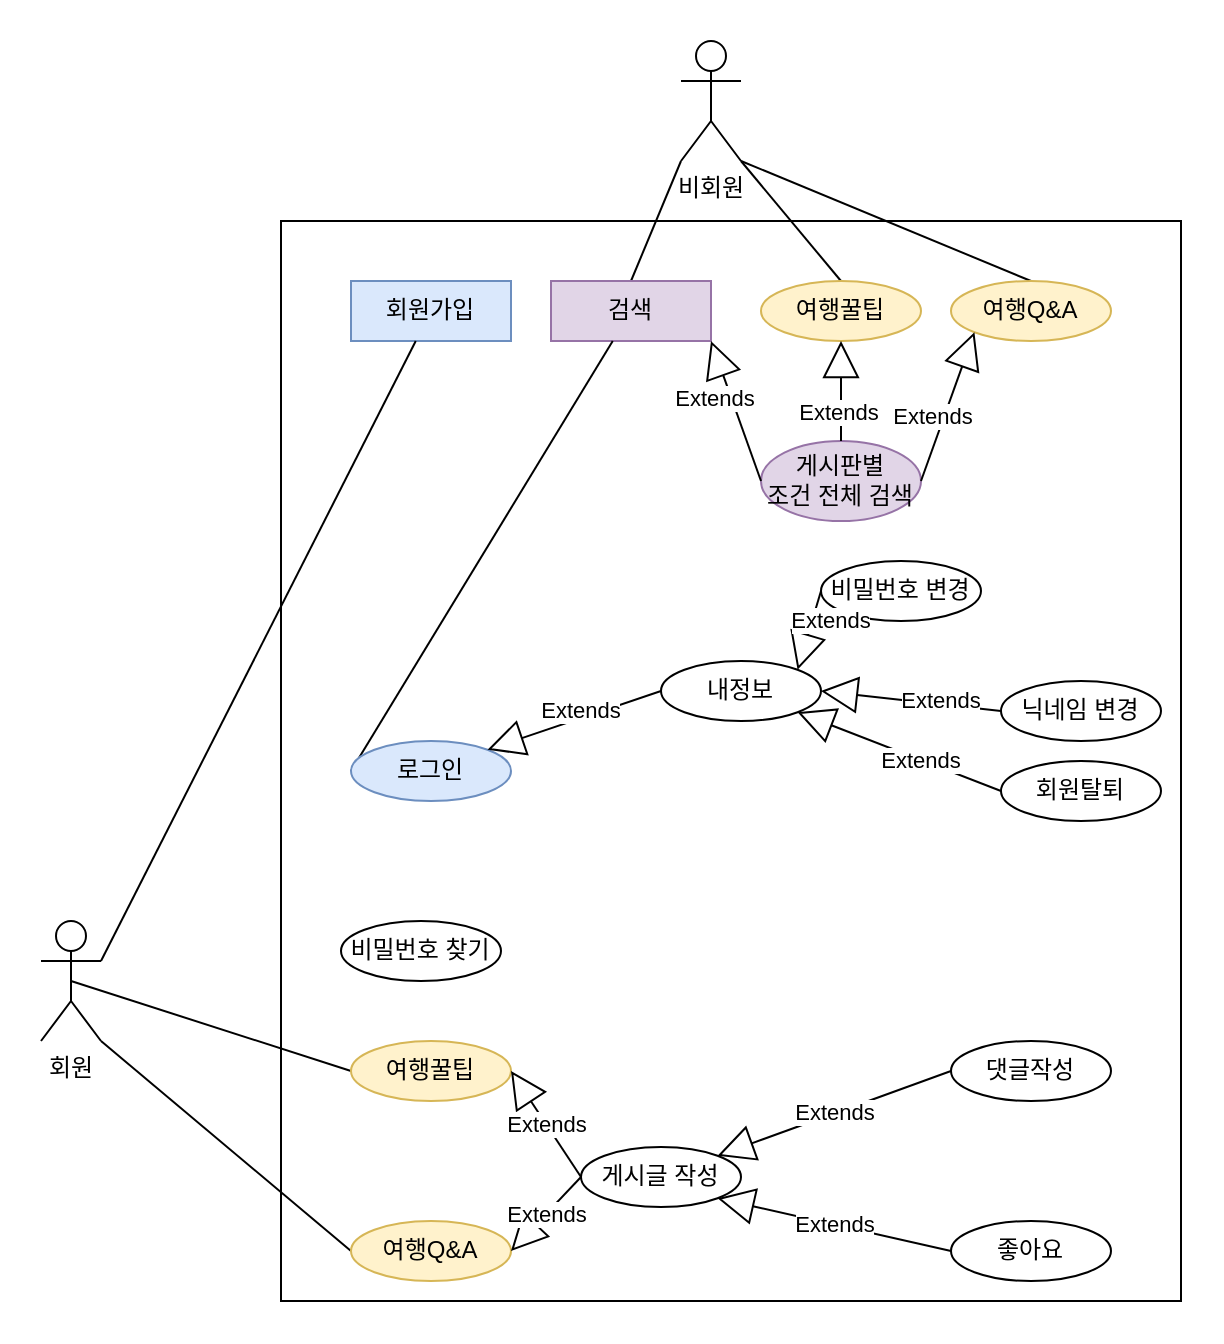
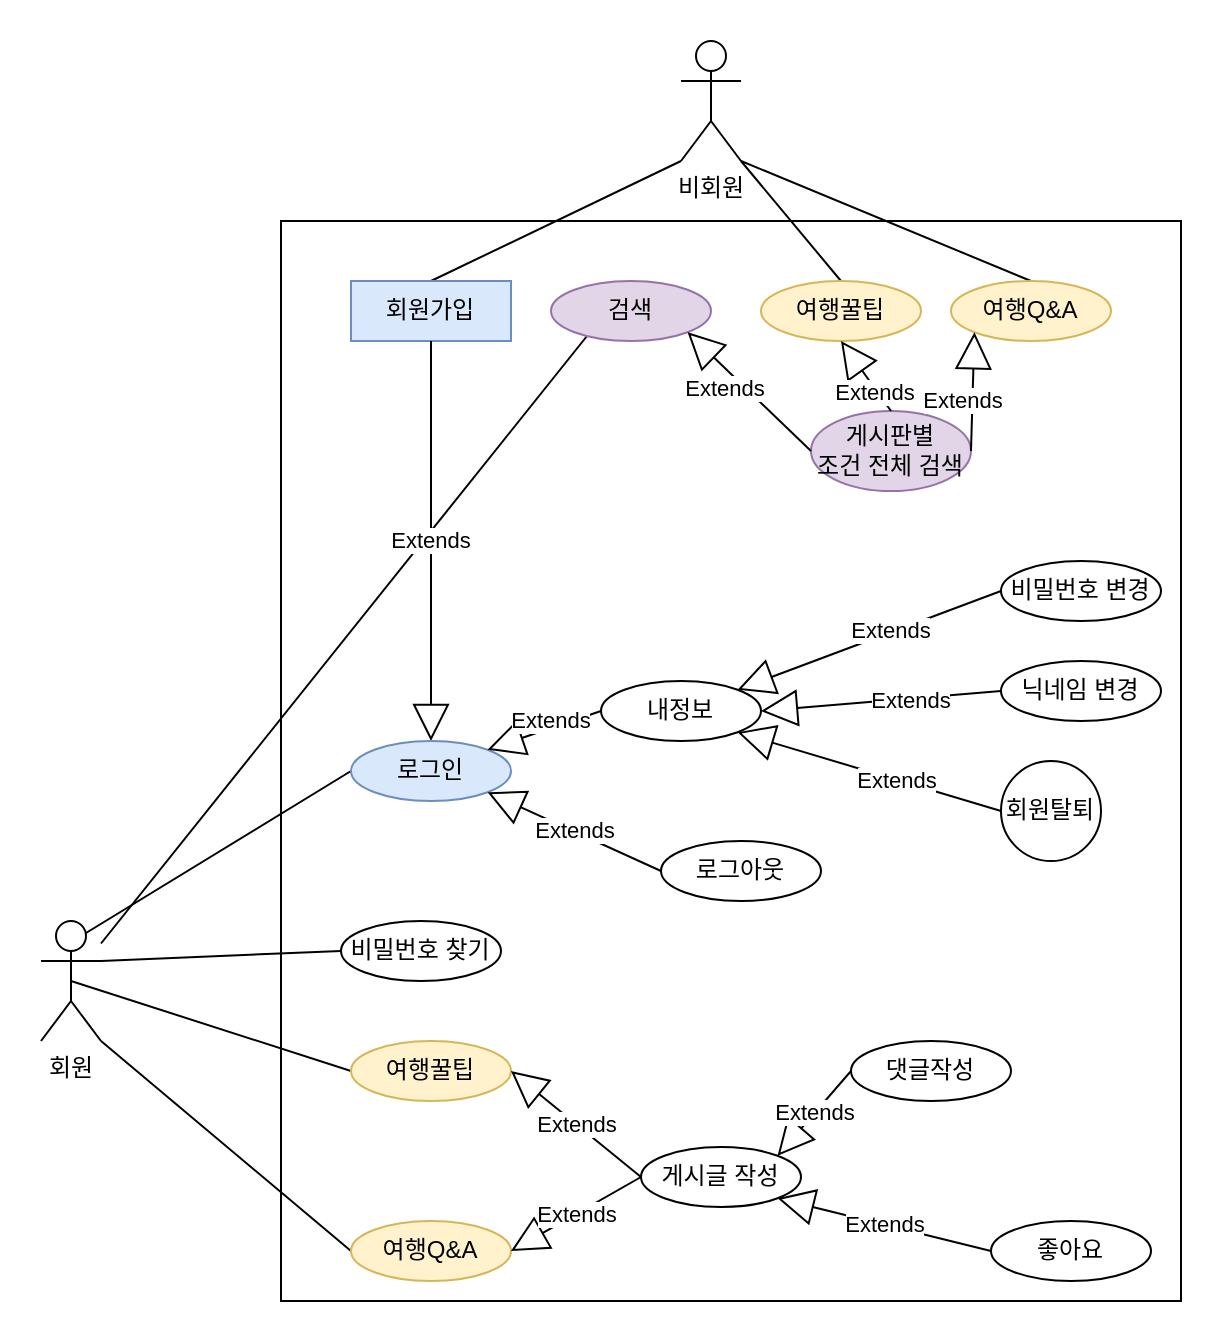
none -> (554, 222)
(655, 224) -> (284, 715)
(631, 311) -> (631, 311)
none -> (431, 433)
(841, 481) -> (891, 451)
(524, 487) -> (245, 836)
(901, 591) -> (1081, 591)
(274, 620) -> (222, 956)
(741, 691) -> (681, 711)
(1081, 711) -> (1081, 691)
(1081, 791) -> (1051, 811)
none -> (630, 857)
none -> (741, 871)
(1031, 1071) -> (931, 1071)
(661, 1177) -> (721, 1177)
(1031, 1251) -> (1071, 1251)
